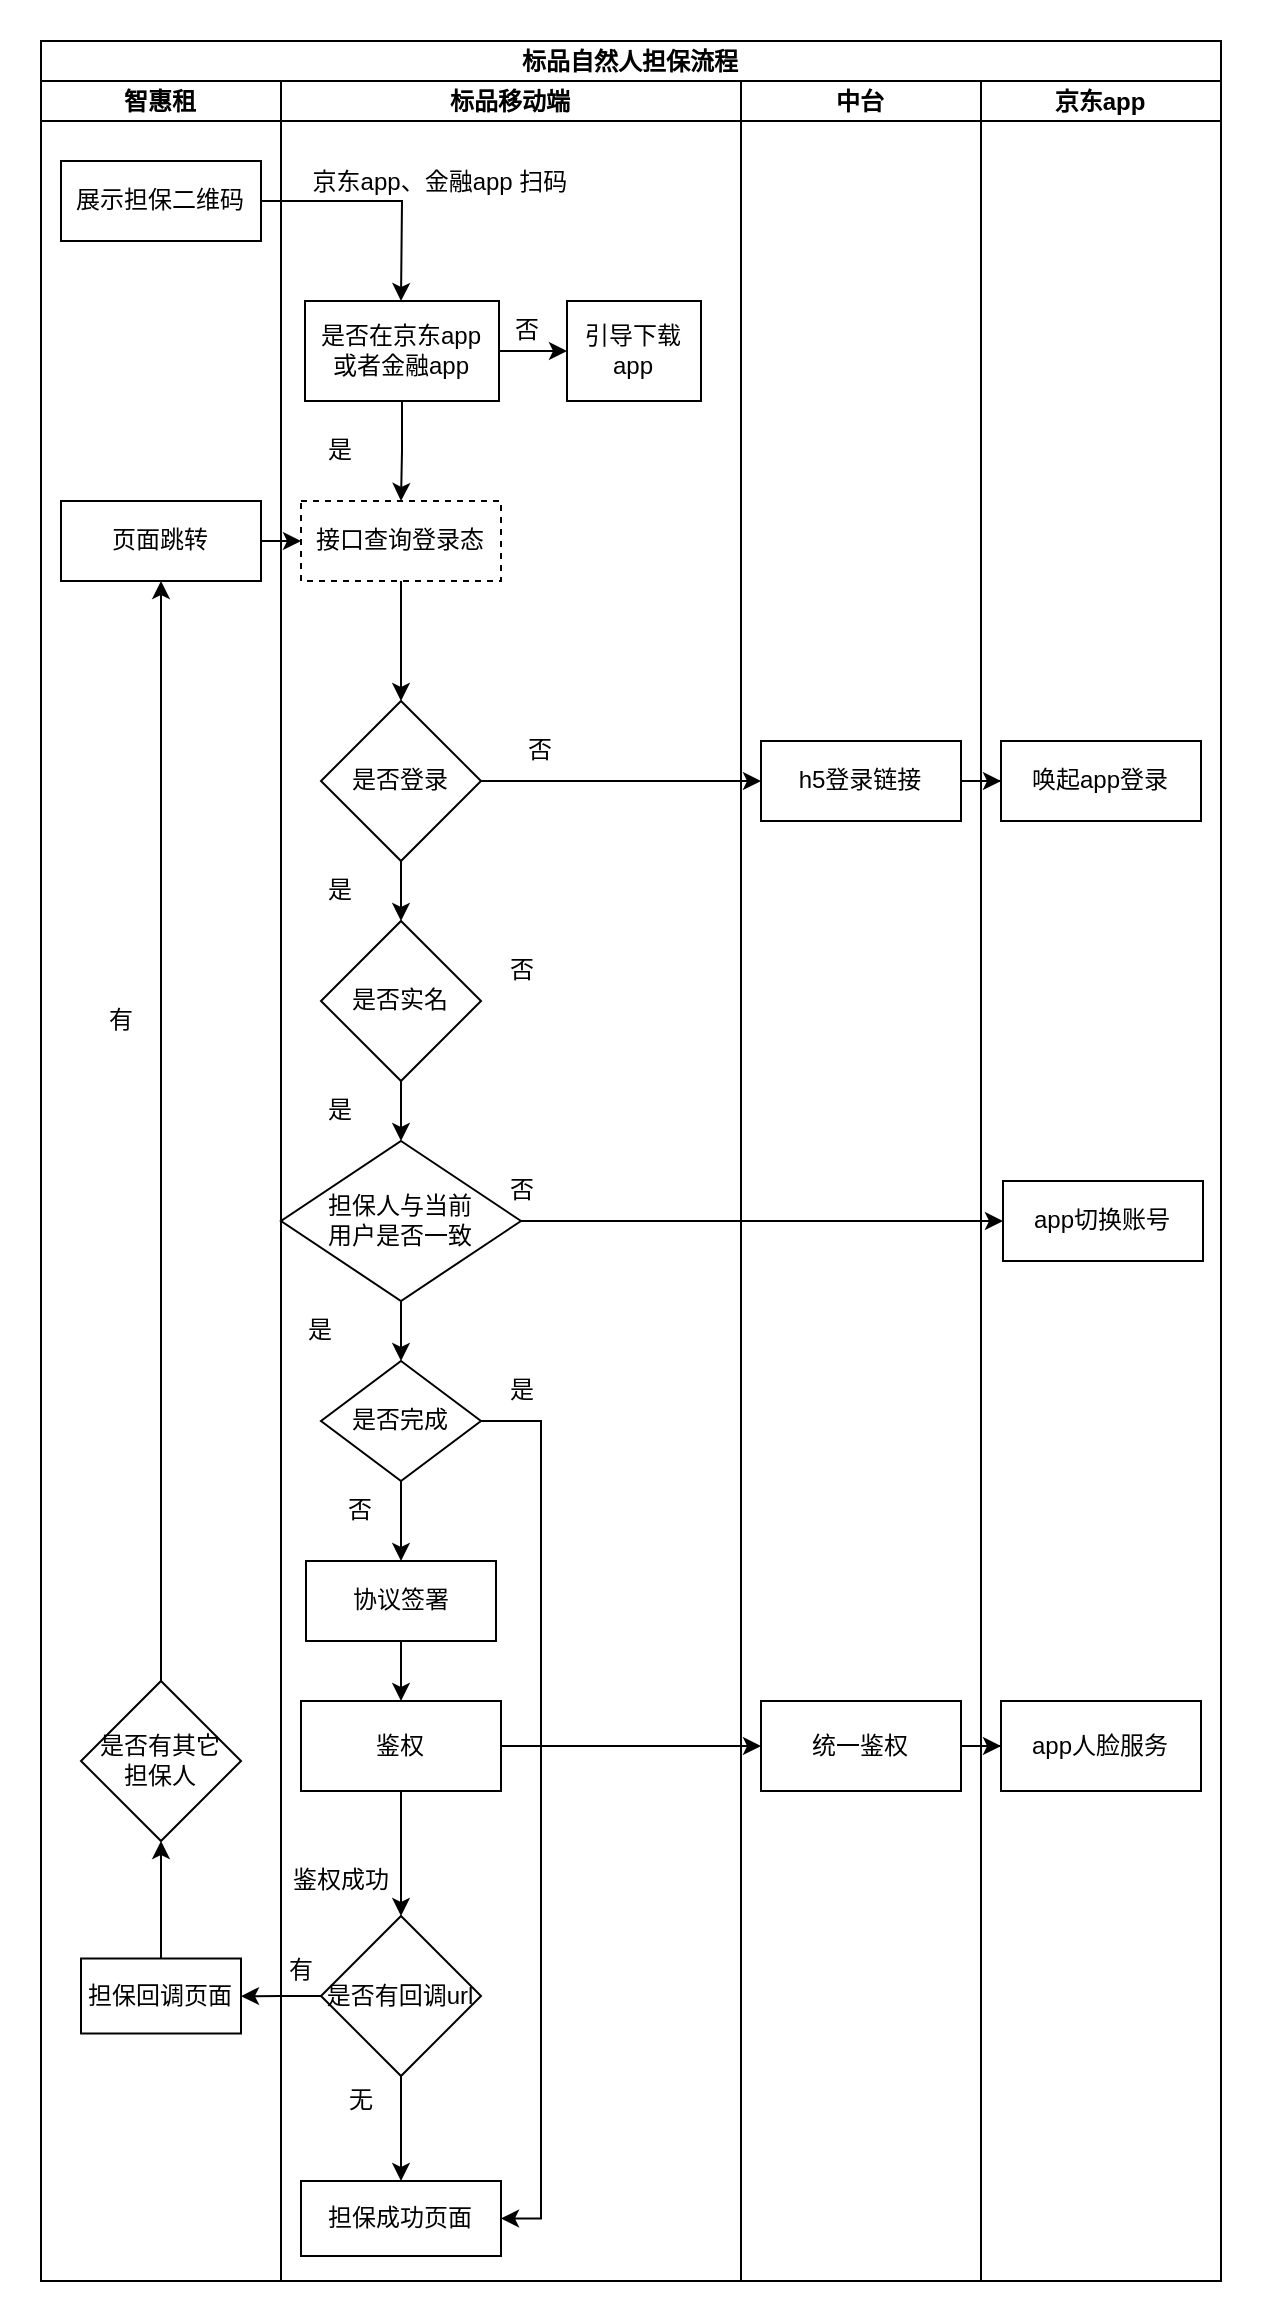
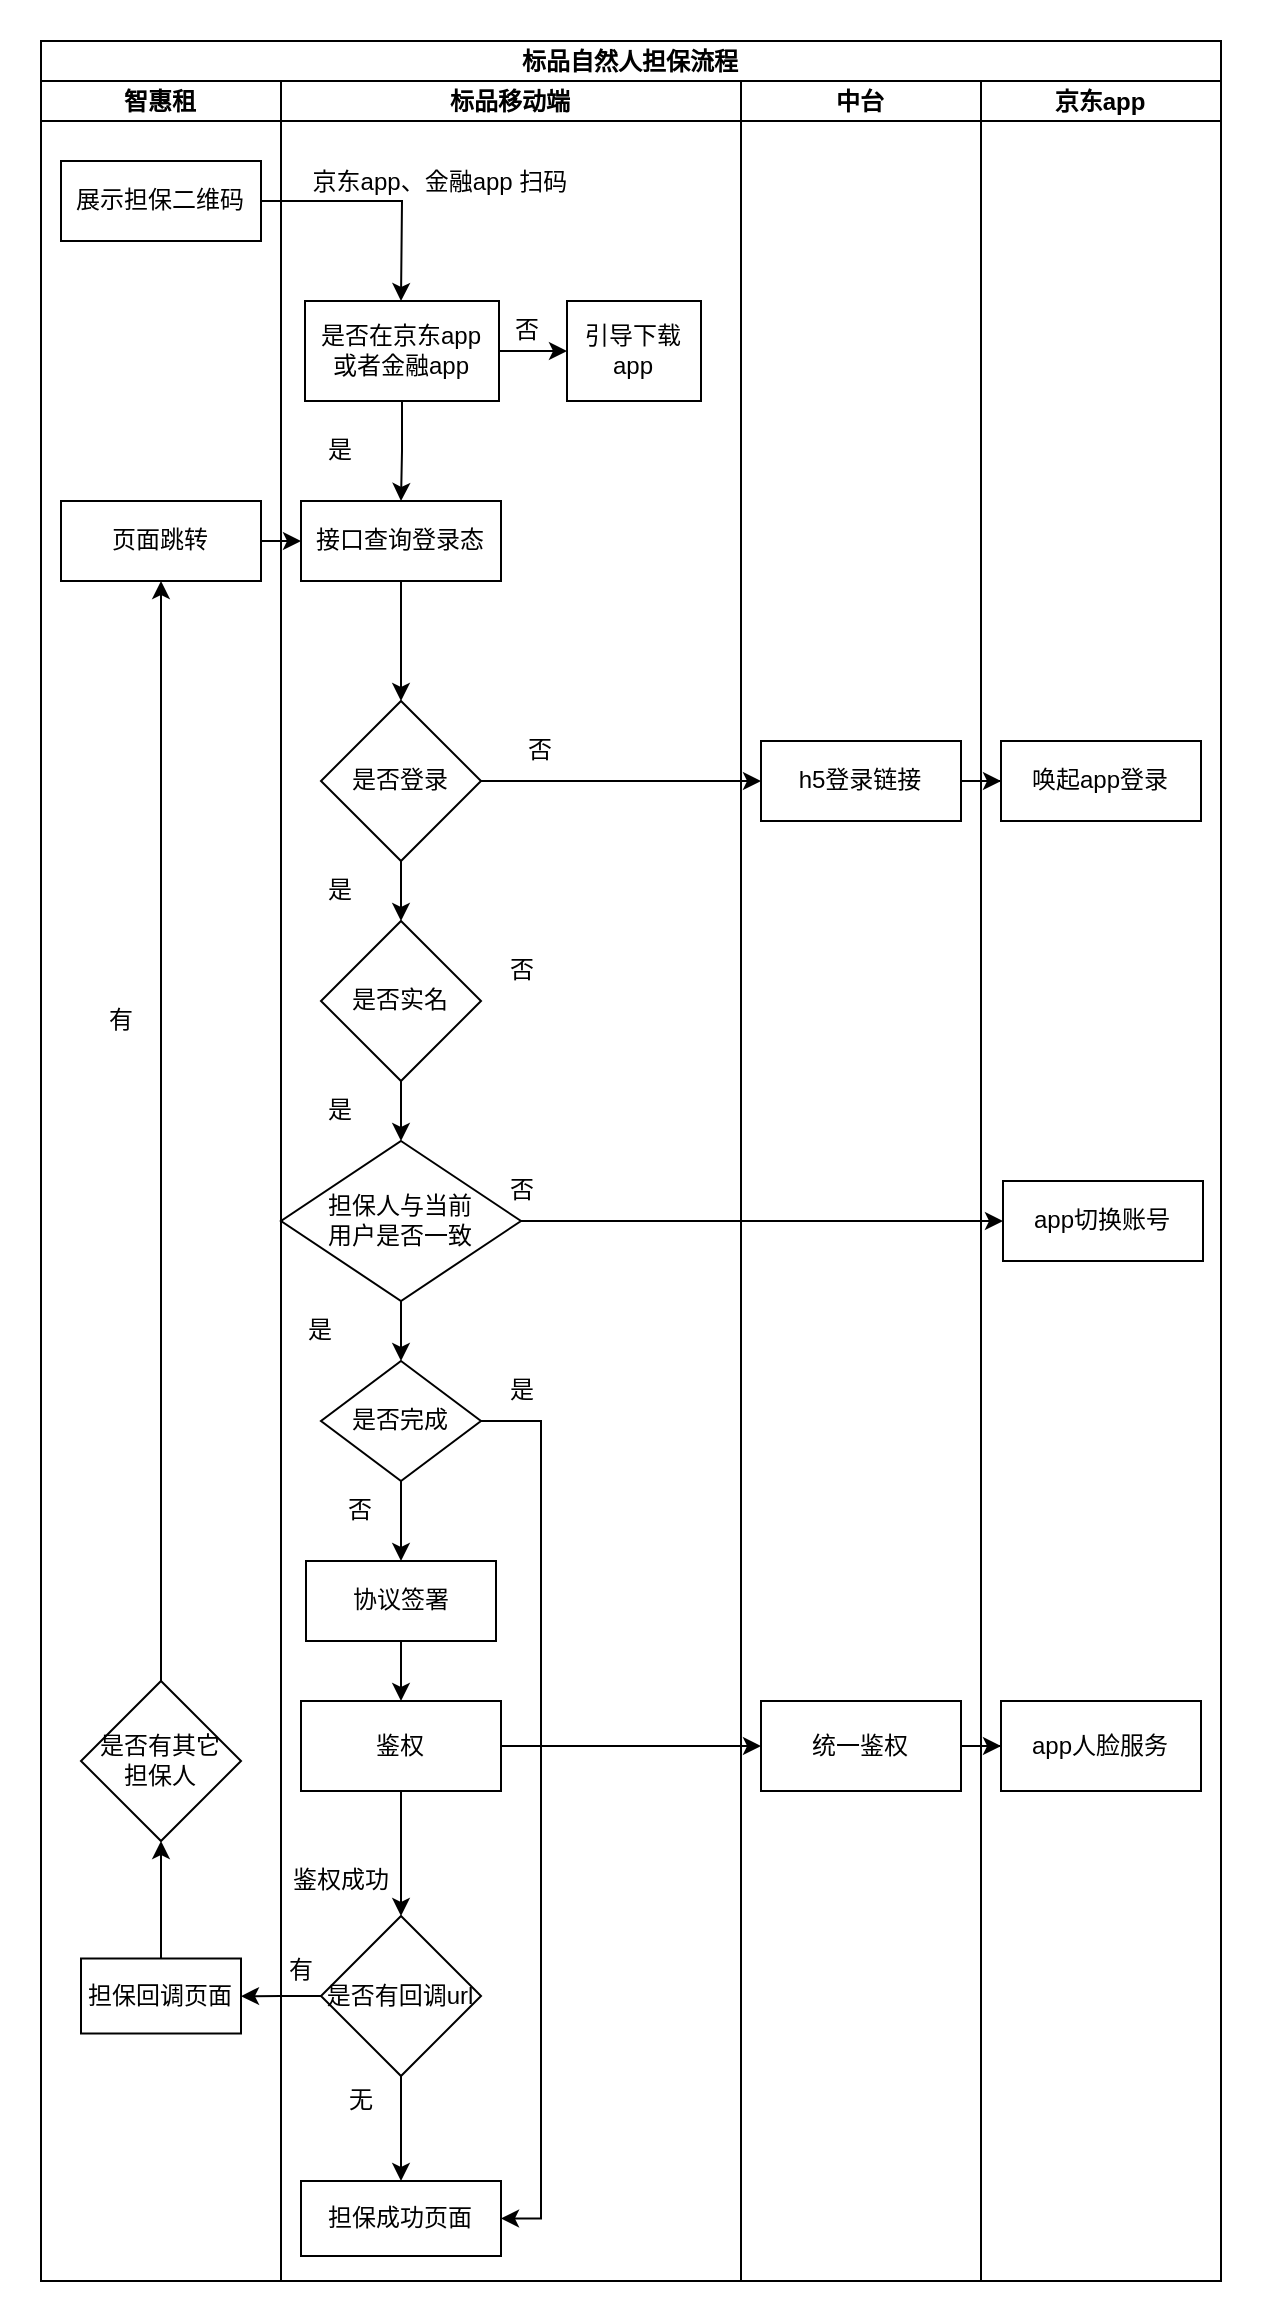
(401, 541) -> (401, 541)
